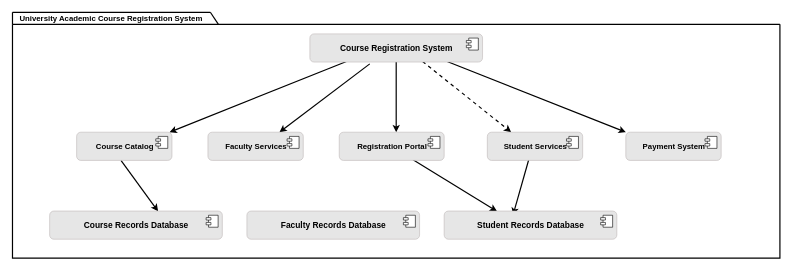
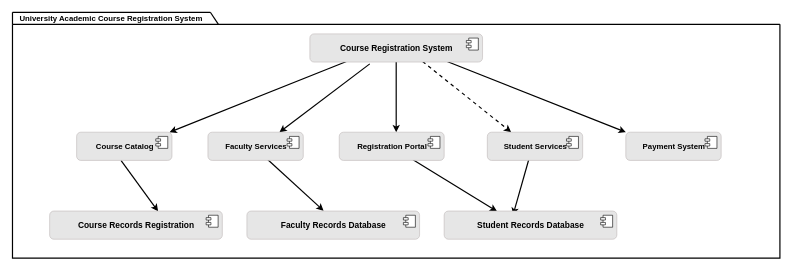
none -> (294, 184)
(136, 225) -> (136, 225)
